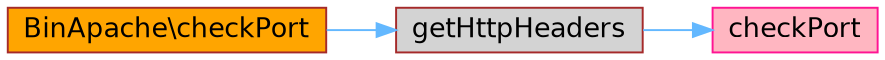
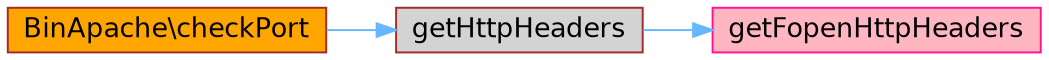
(795, 30) -> (877, 30)
